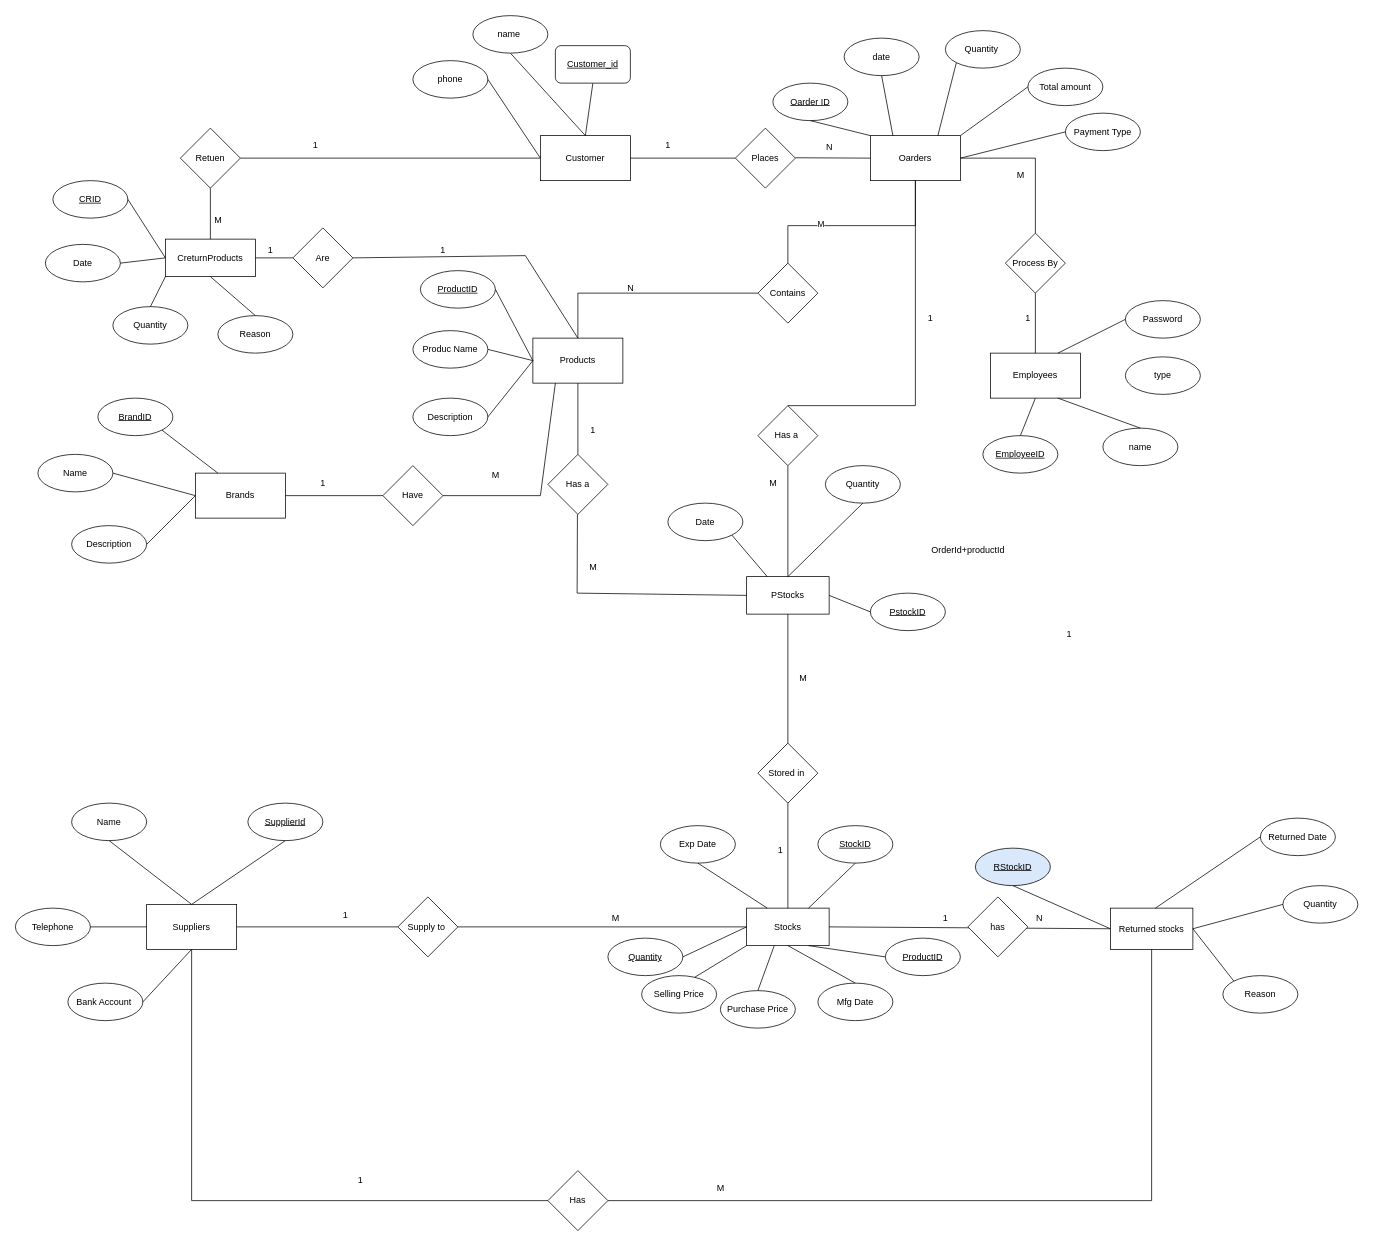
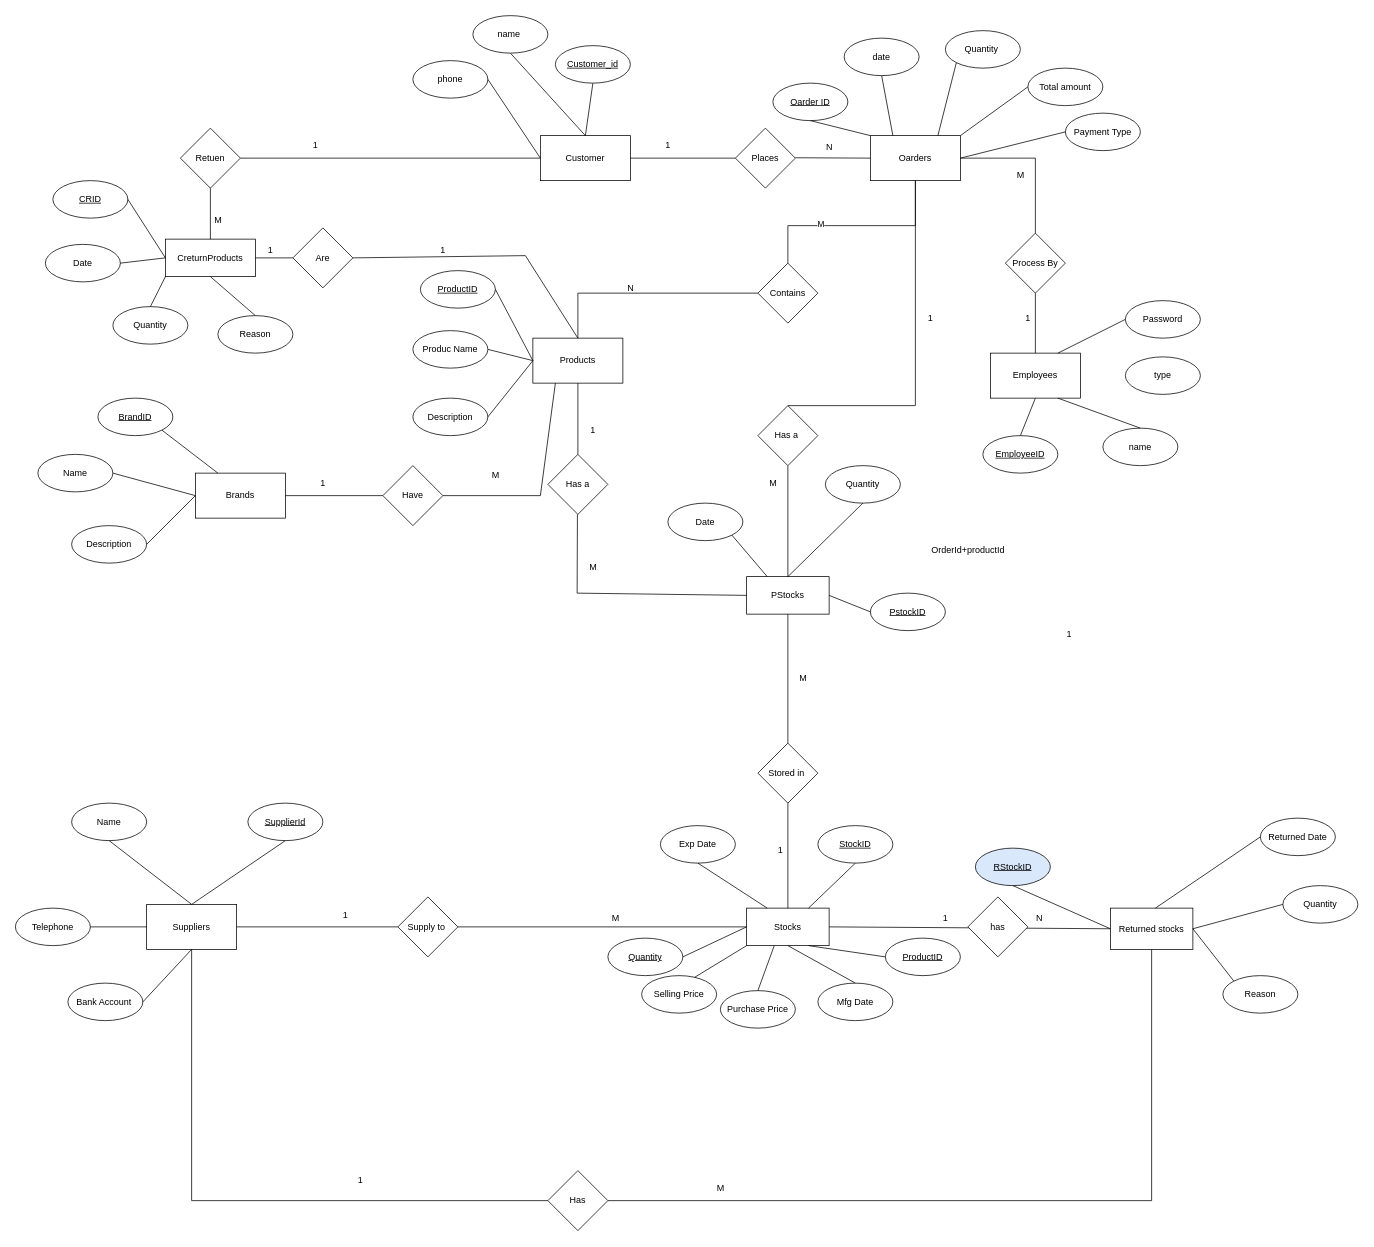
(593, 64) -> (593, 64)
